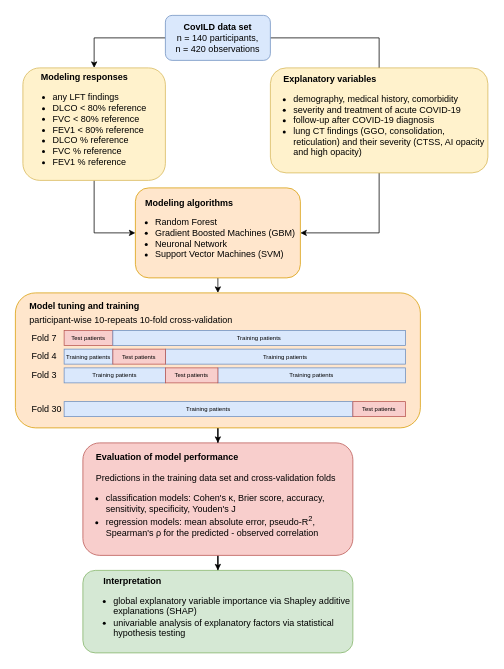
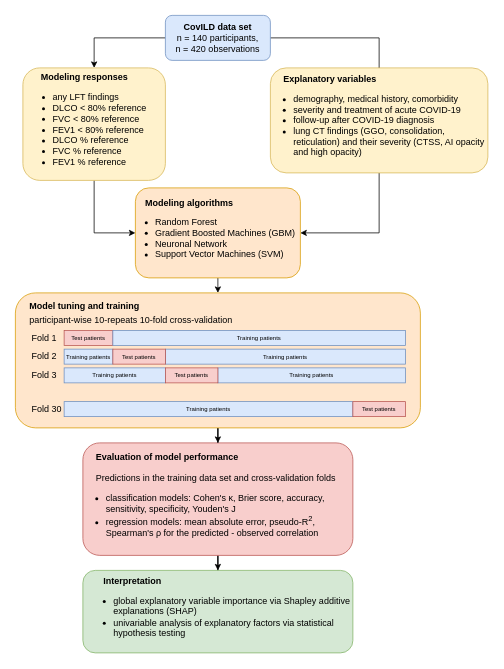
(45, 339) -> (45, 339)
(45, 357) -> (45, 357)
